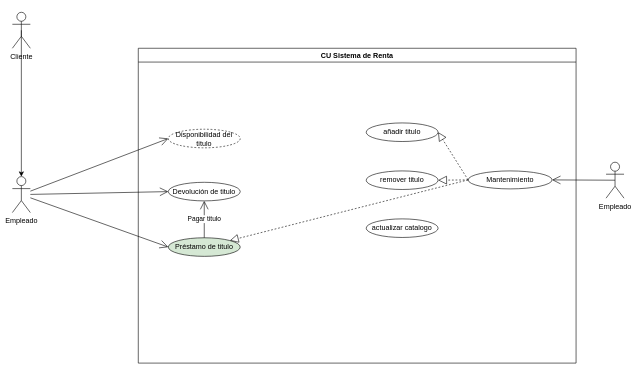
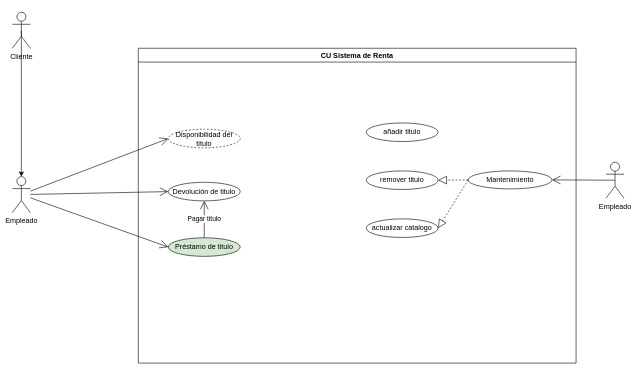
(453, 156) -> none
(350, 210) -> (455, 201)
